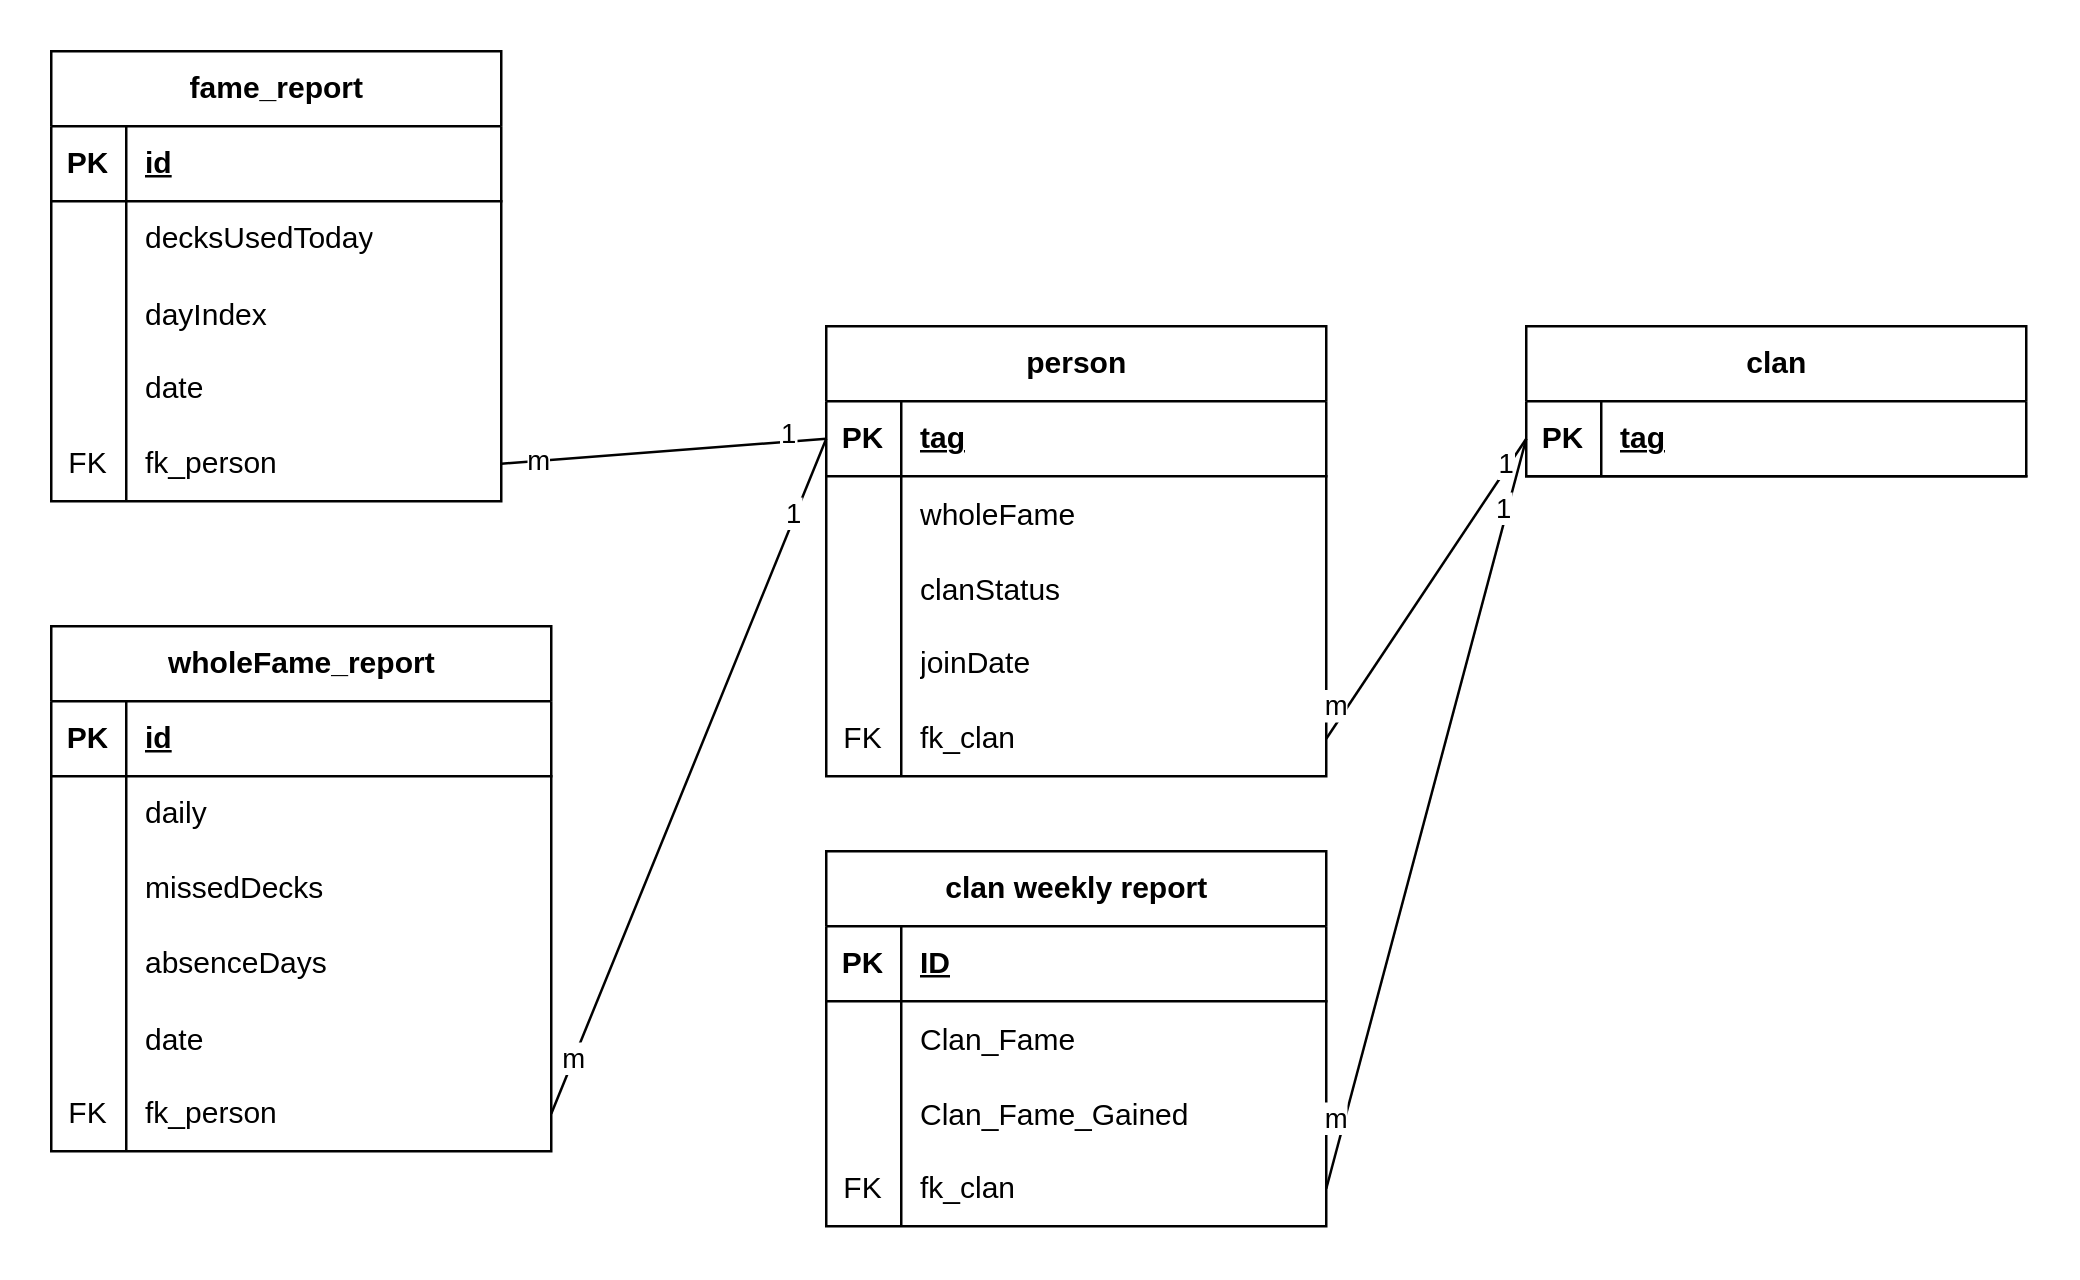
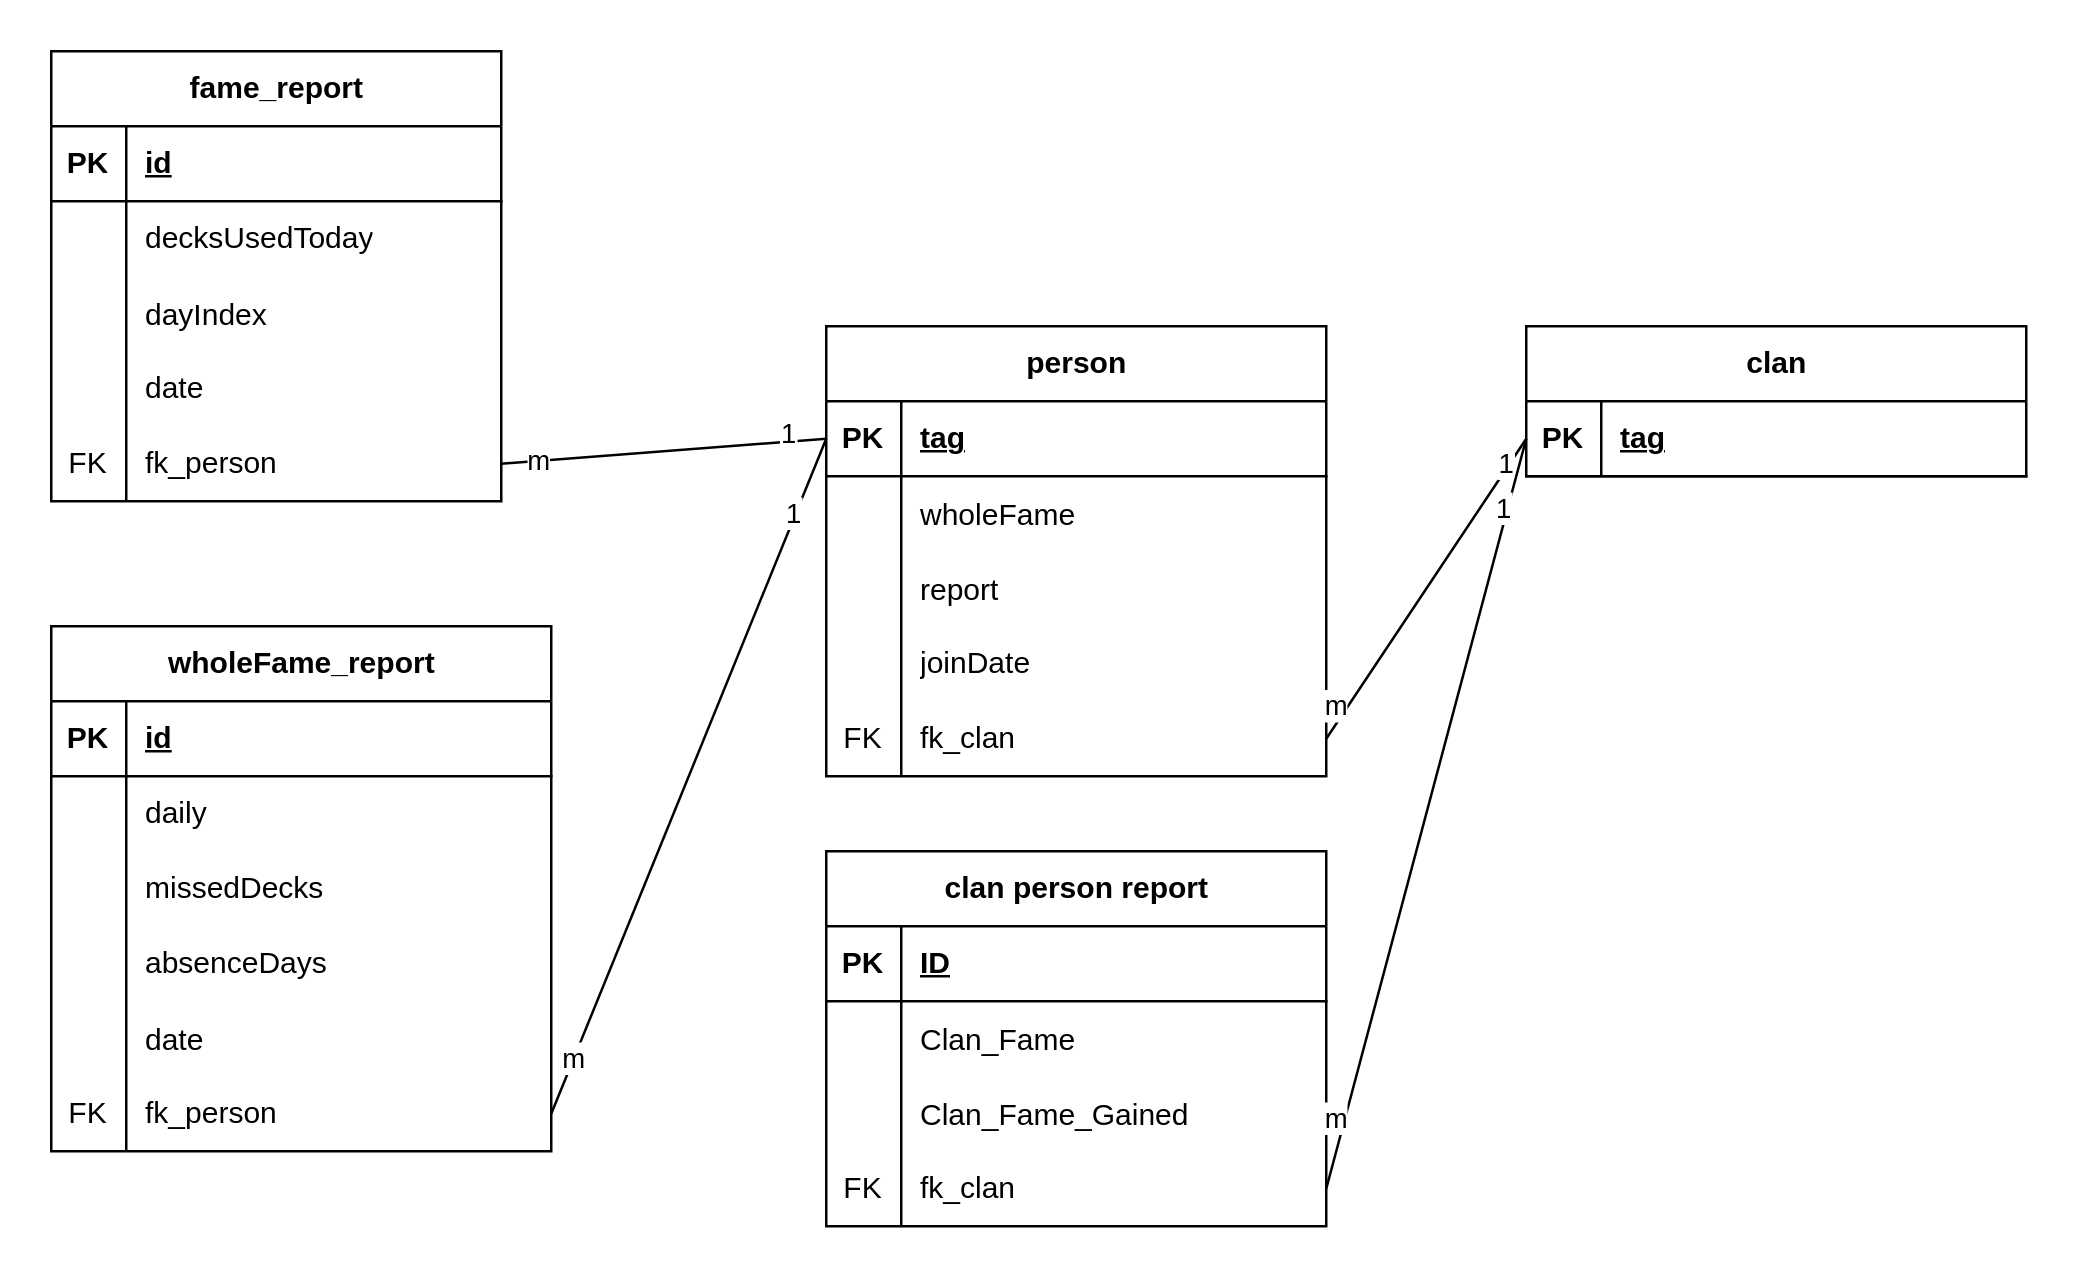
(1000, 590) -> (970, 590)
(1078, 889) -> (1078, 889)
